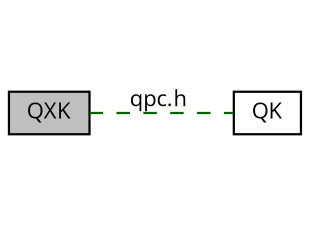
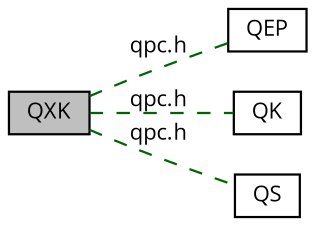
none -> (267, 30)
none -> (267, 196)
